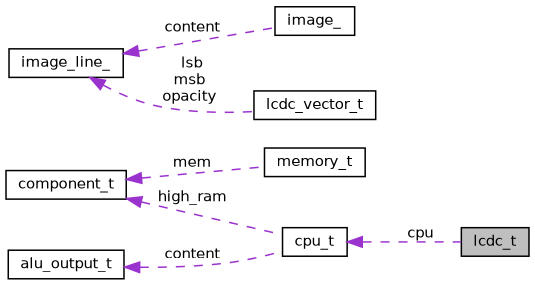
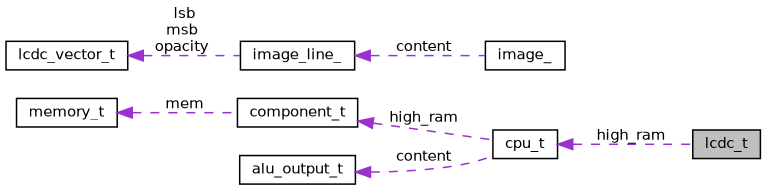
(176, 109) -> (192, 56)
(203, 172) -> (185, 113)
(419, 234) -> (629, 136)
